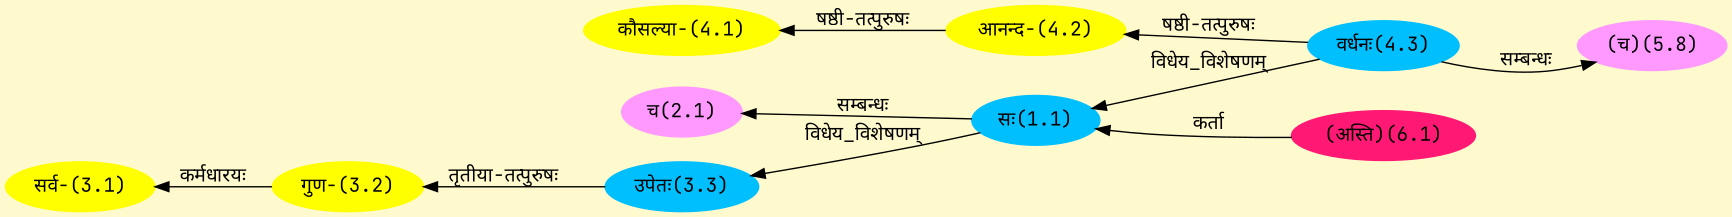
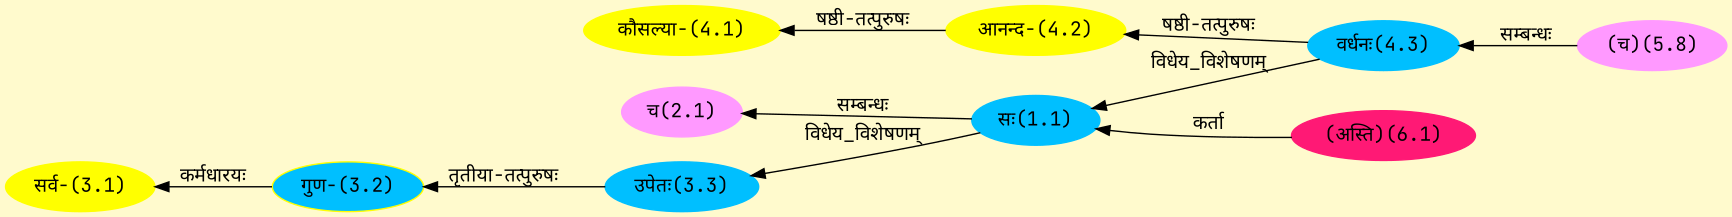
(1511, 72) -> (1525, 46)
(348, 187) -> (348, 187)
